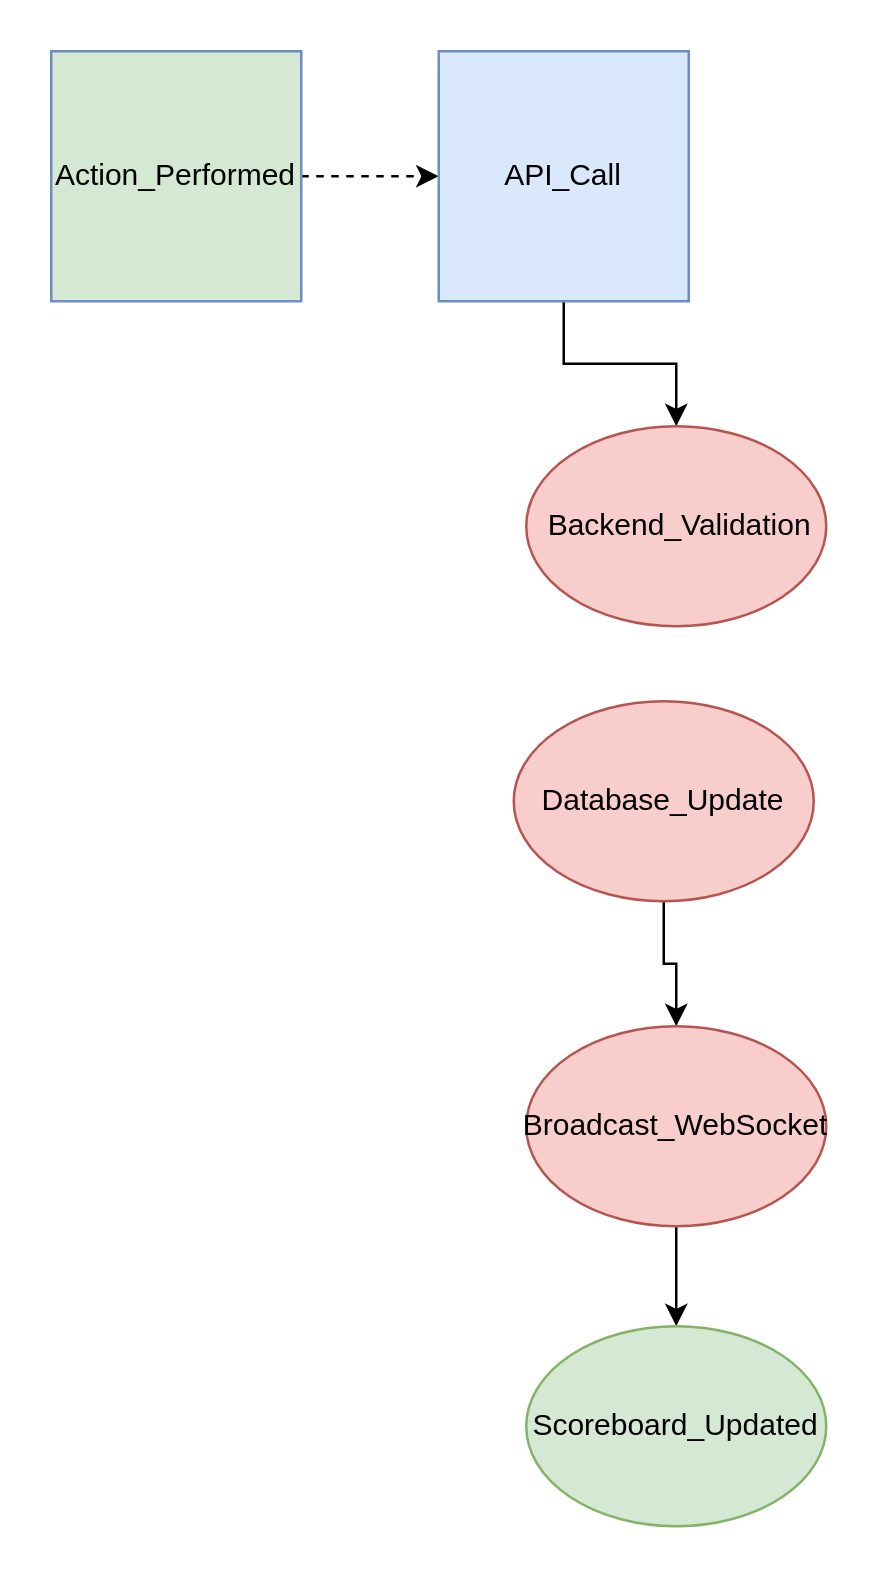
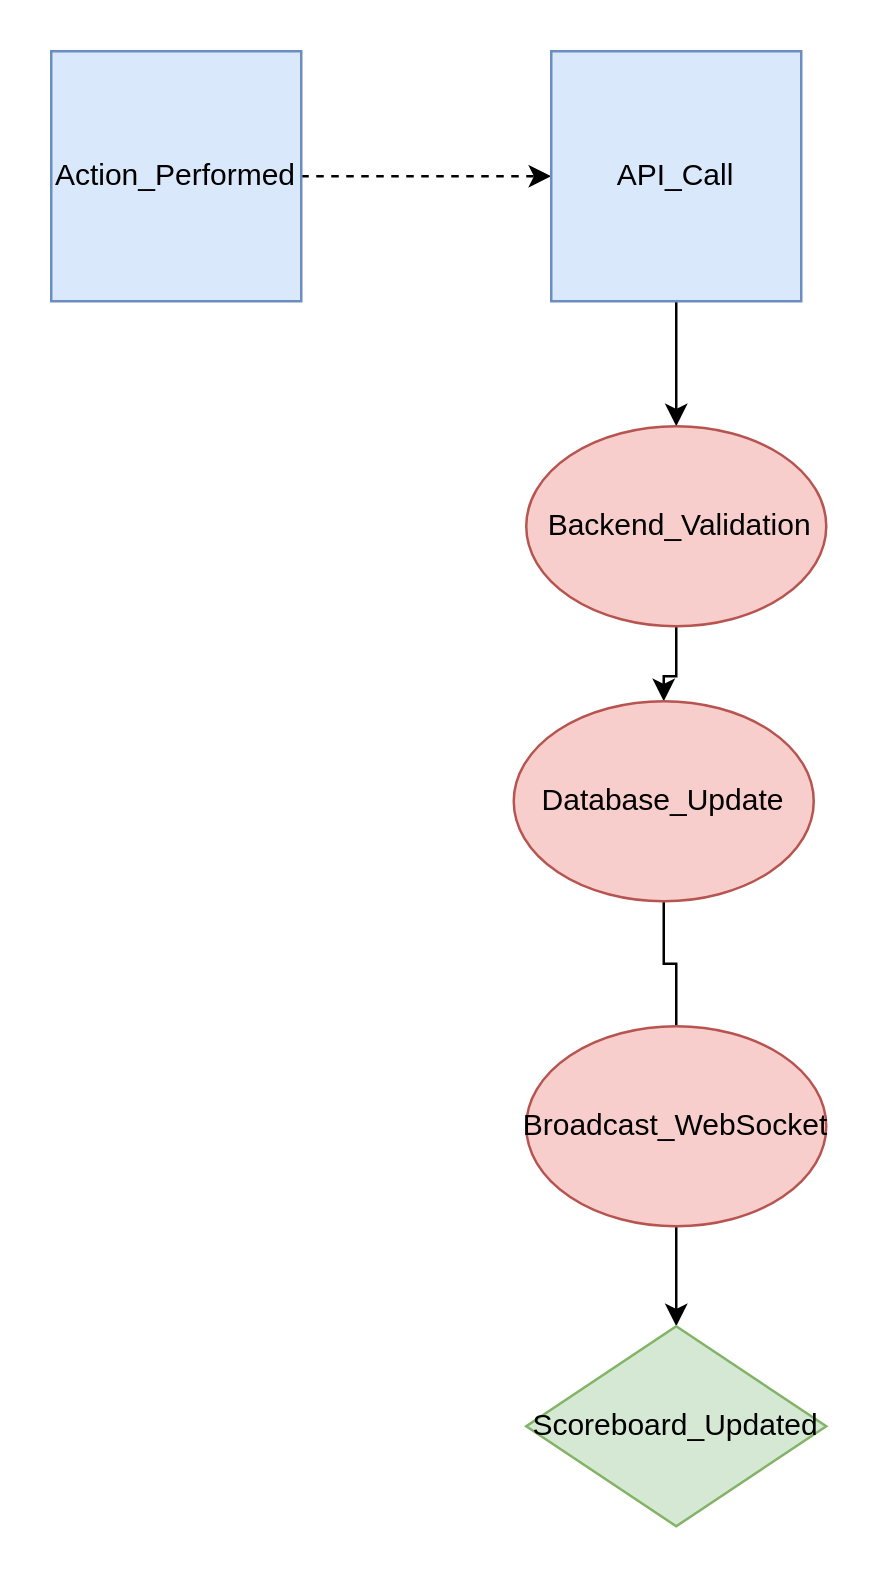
(176, 176) -> (176, 176)
(564, 176) -> (676, 176)
none -> (676, 661)
(676, 1008) -> (676, 1015)
(676, 1426) -> (676, 1426)
